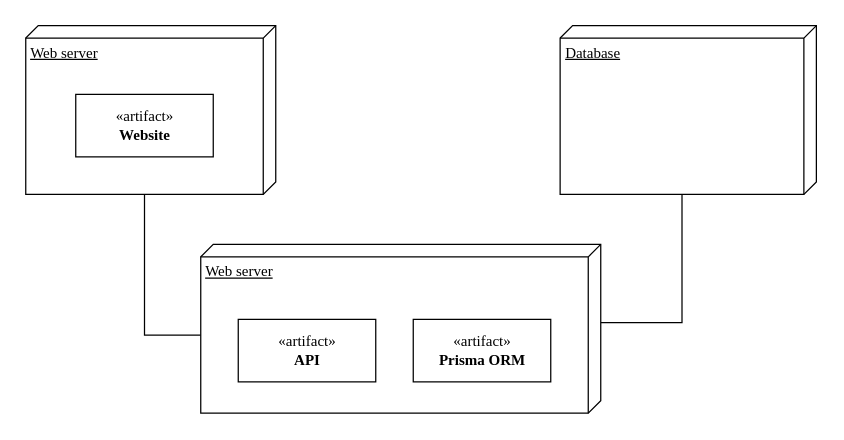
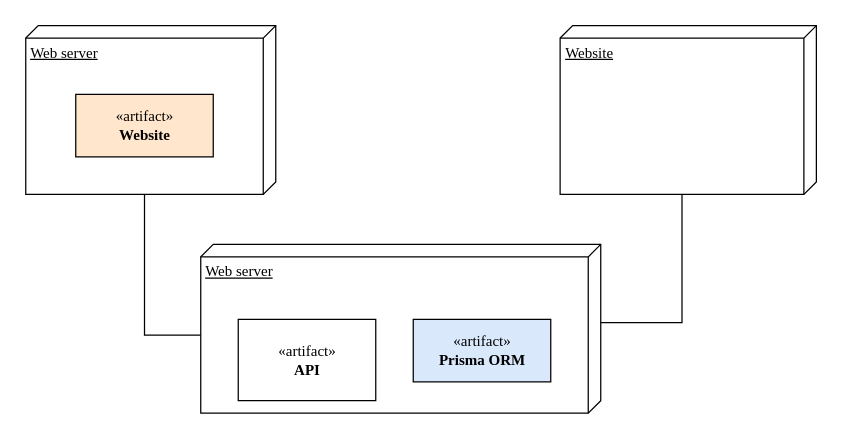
(599, 53) -> (593, 53)
(144, 126) -> (144, 126)
(307, 351) -> (307, 360)
(482, 351) -> (482, 351)
